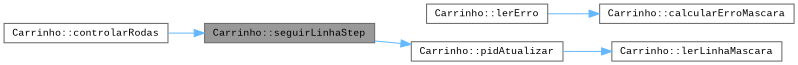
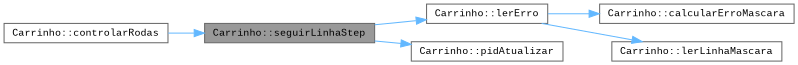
none -> (395, 23)
(582, 51) -> (587, 32)
